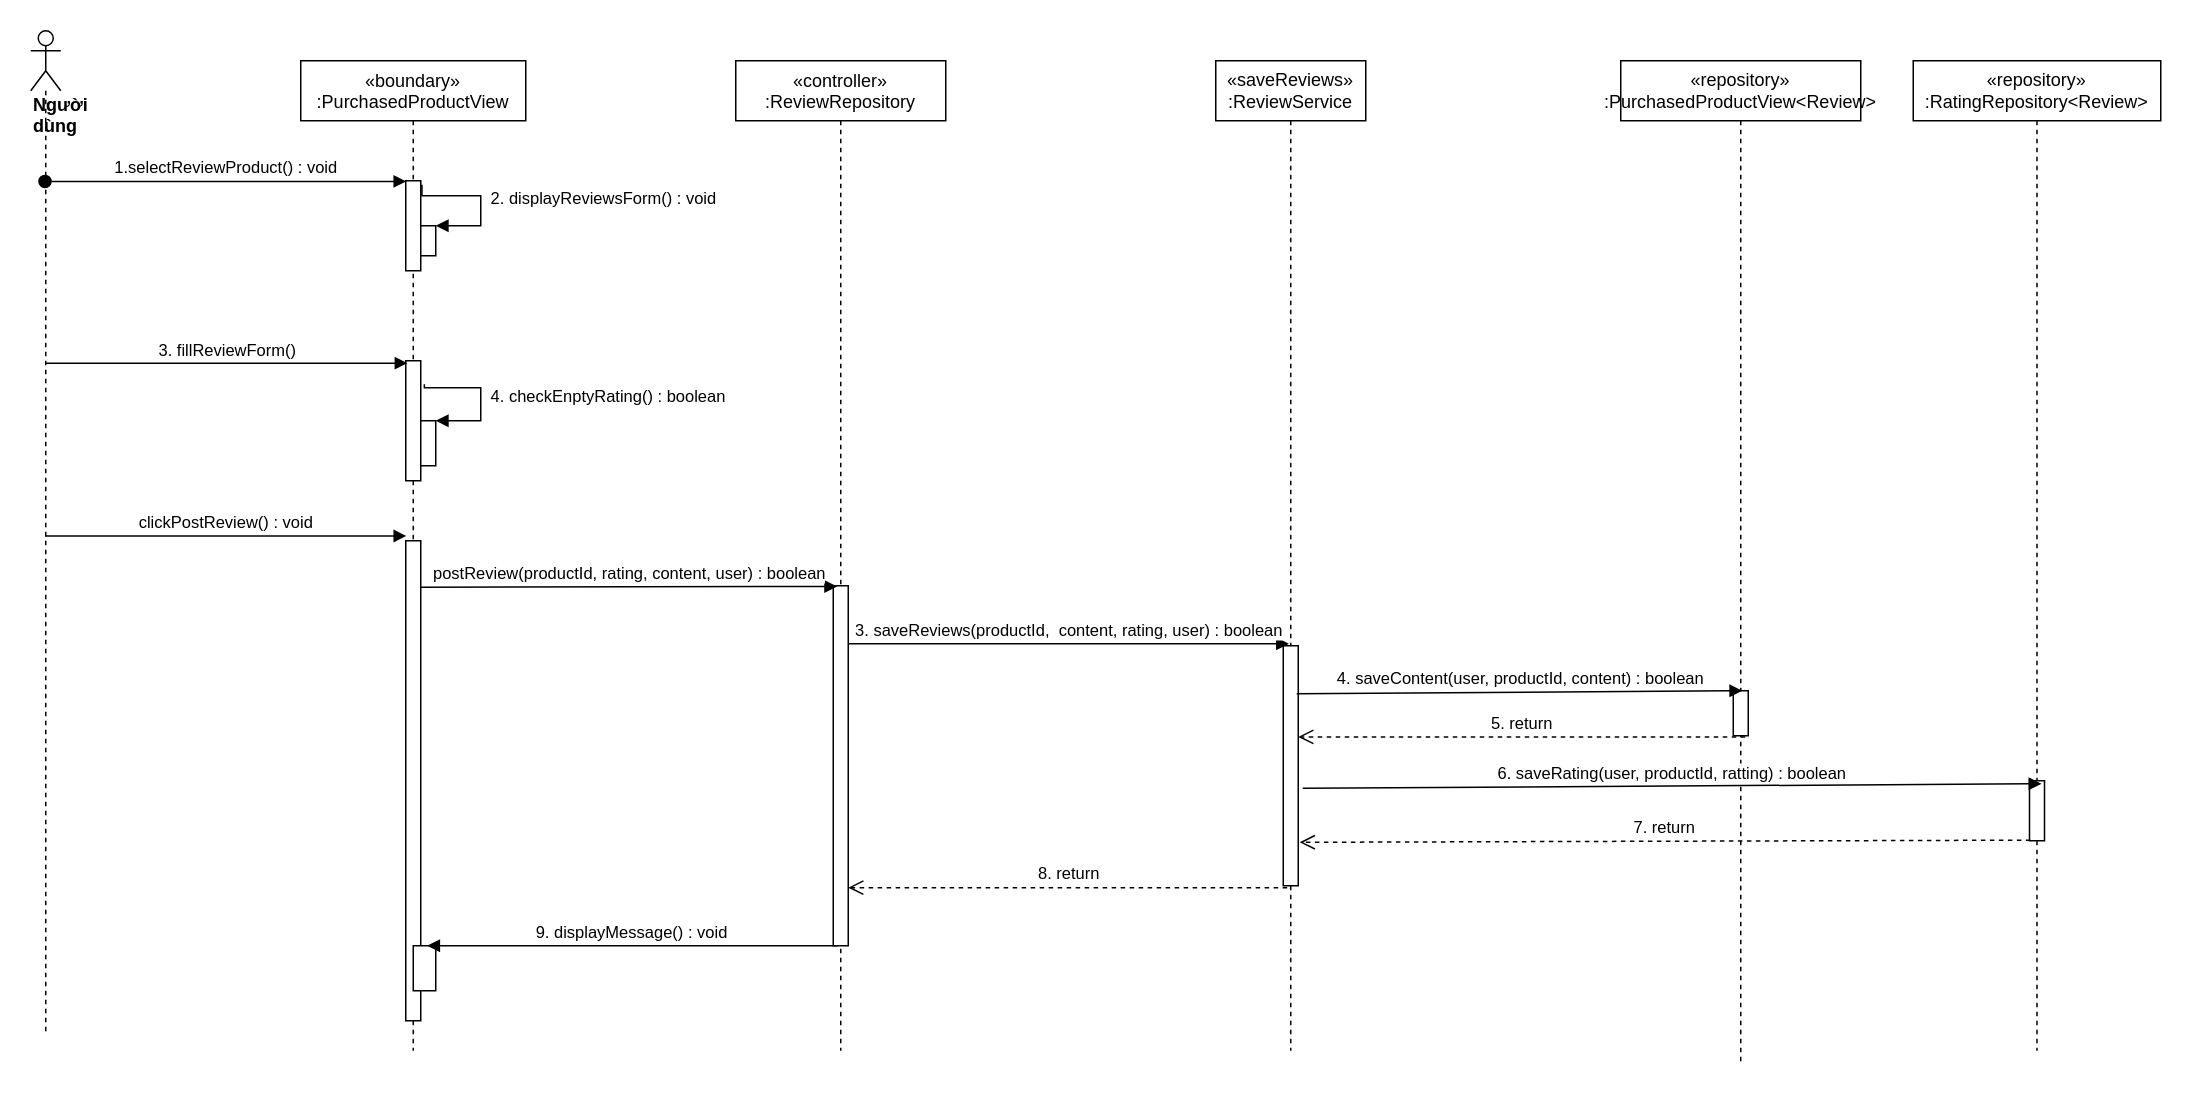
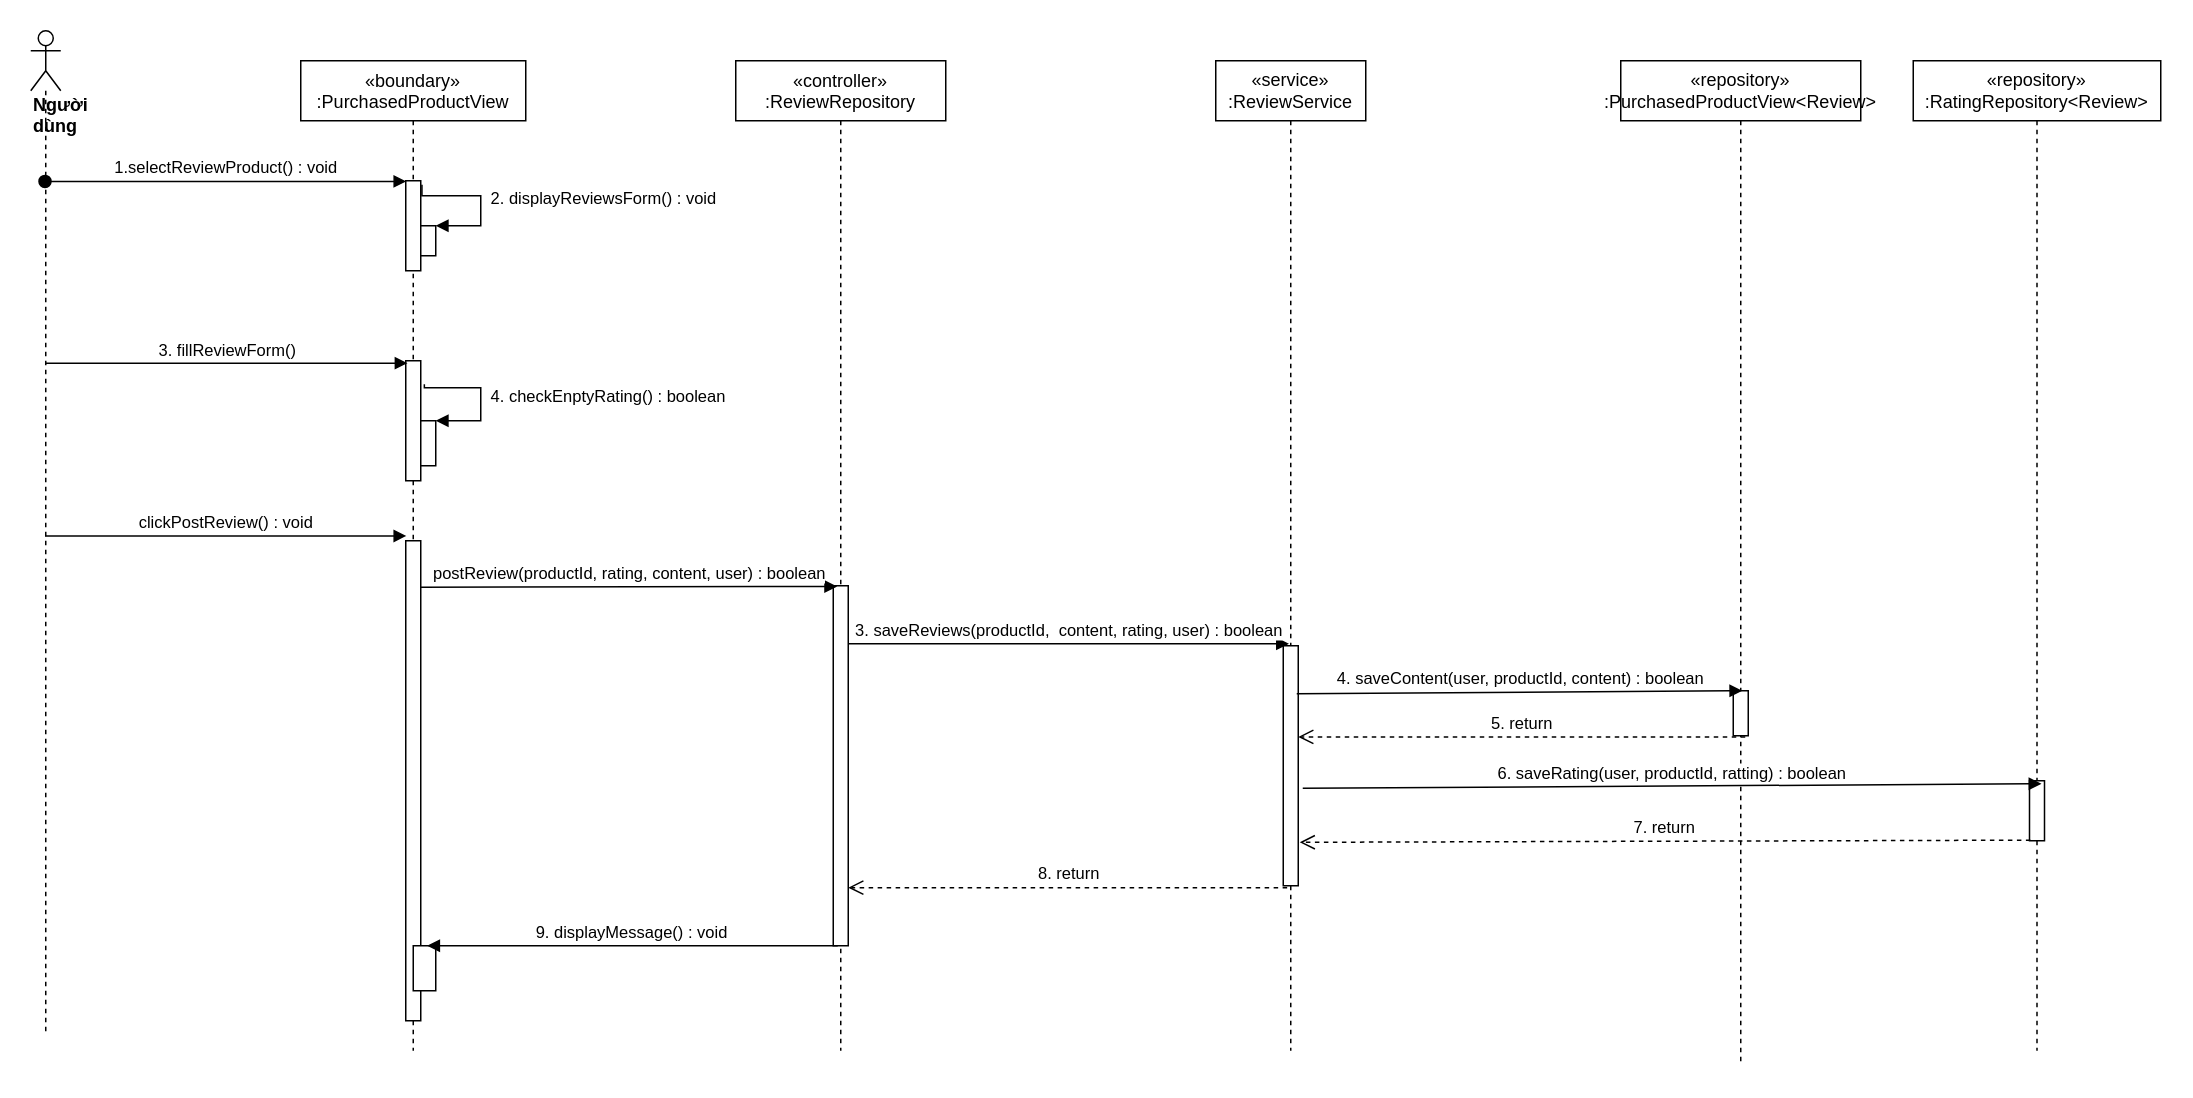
(1291, 91) -> (1291, 91)
